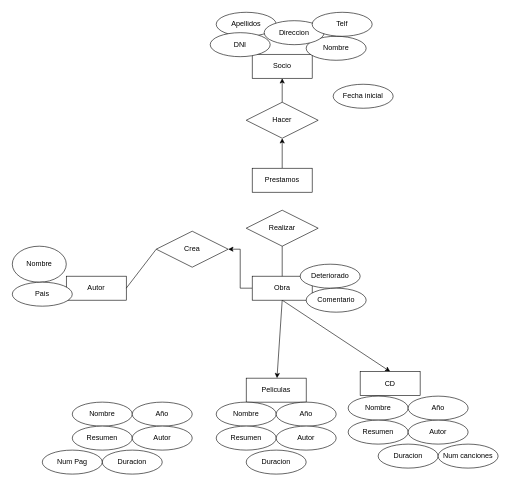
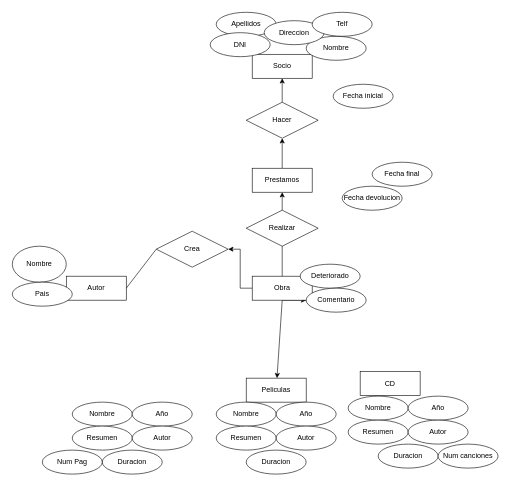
none -> (402, 174)
none -> (282, 197)
none -> (372, 198)
(335, 335) -> (285, 300)
